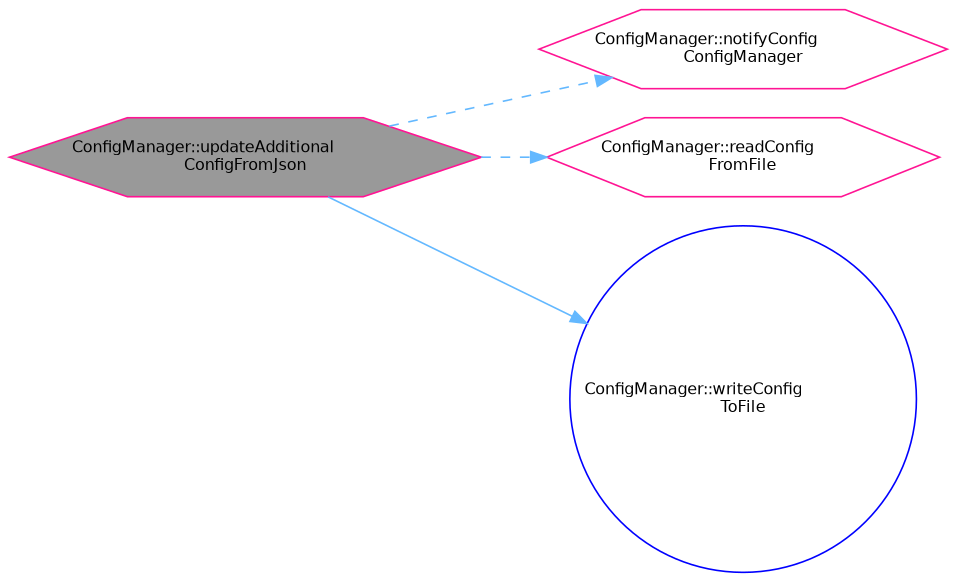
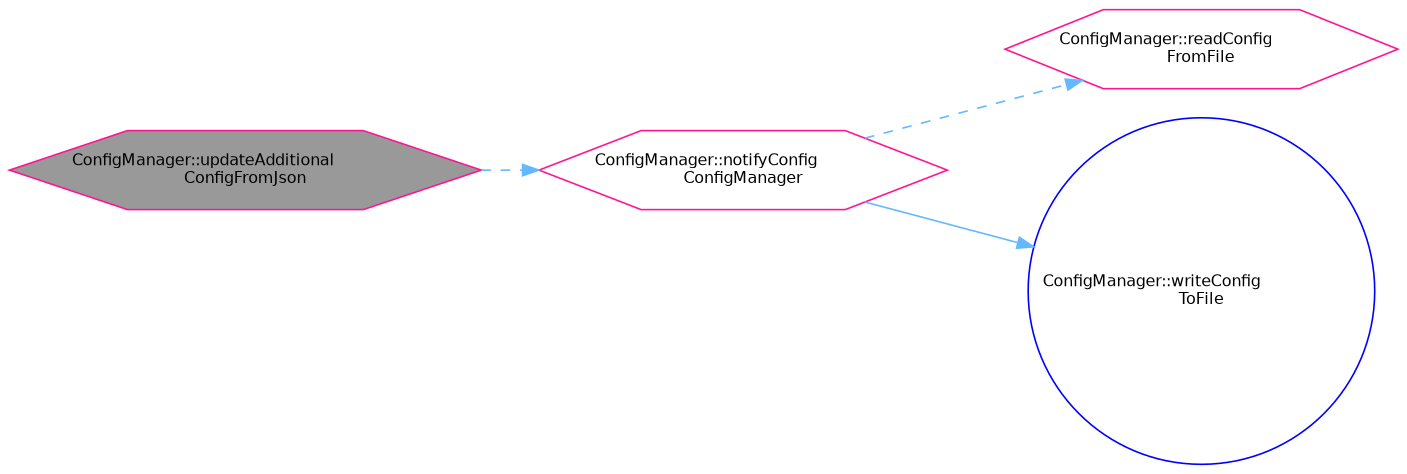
(506, 157) -> (966, 111)
(450, 257) -> (941, 222)
